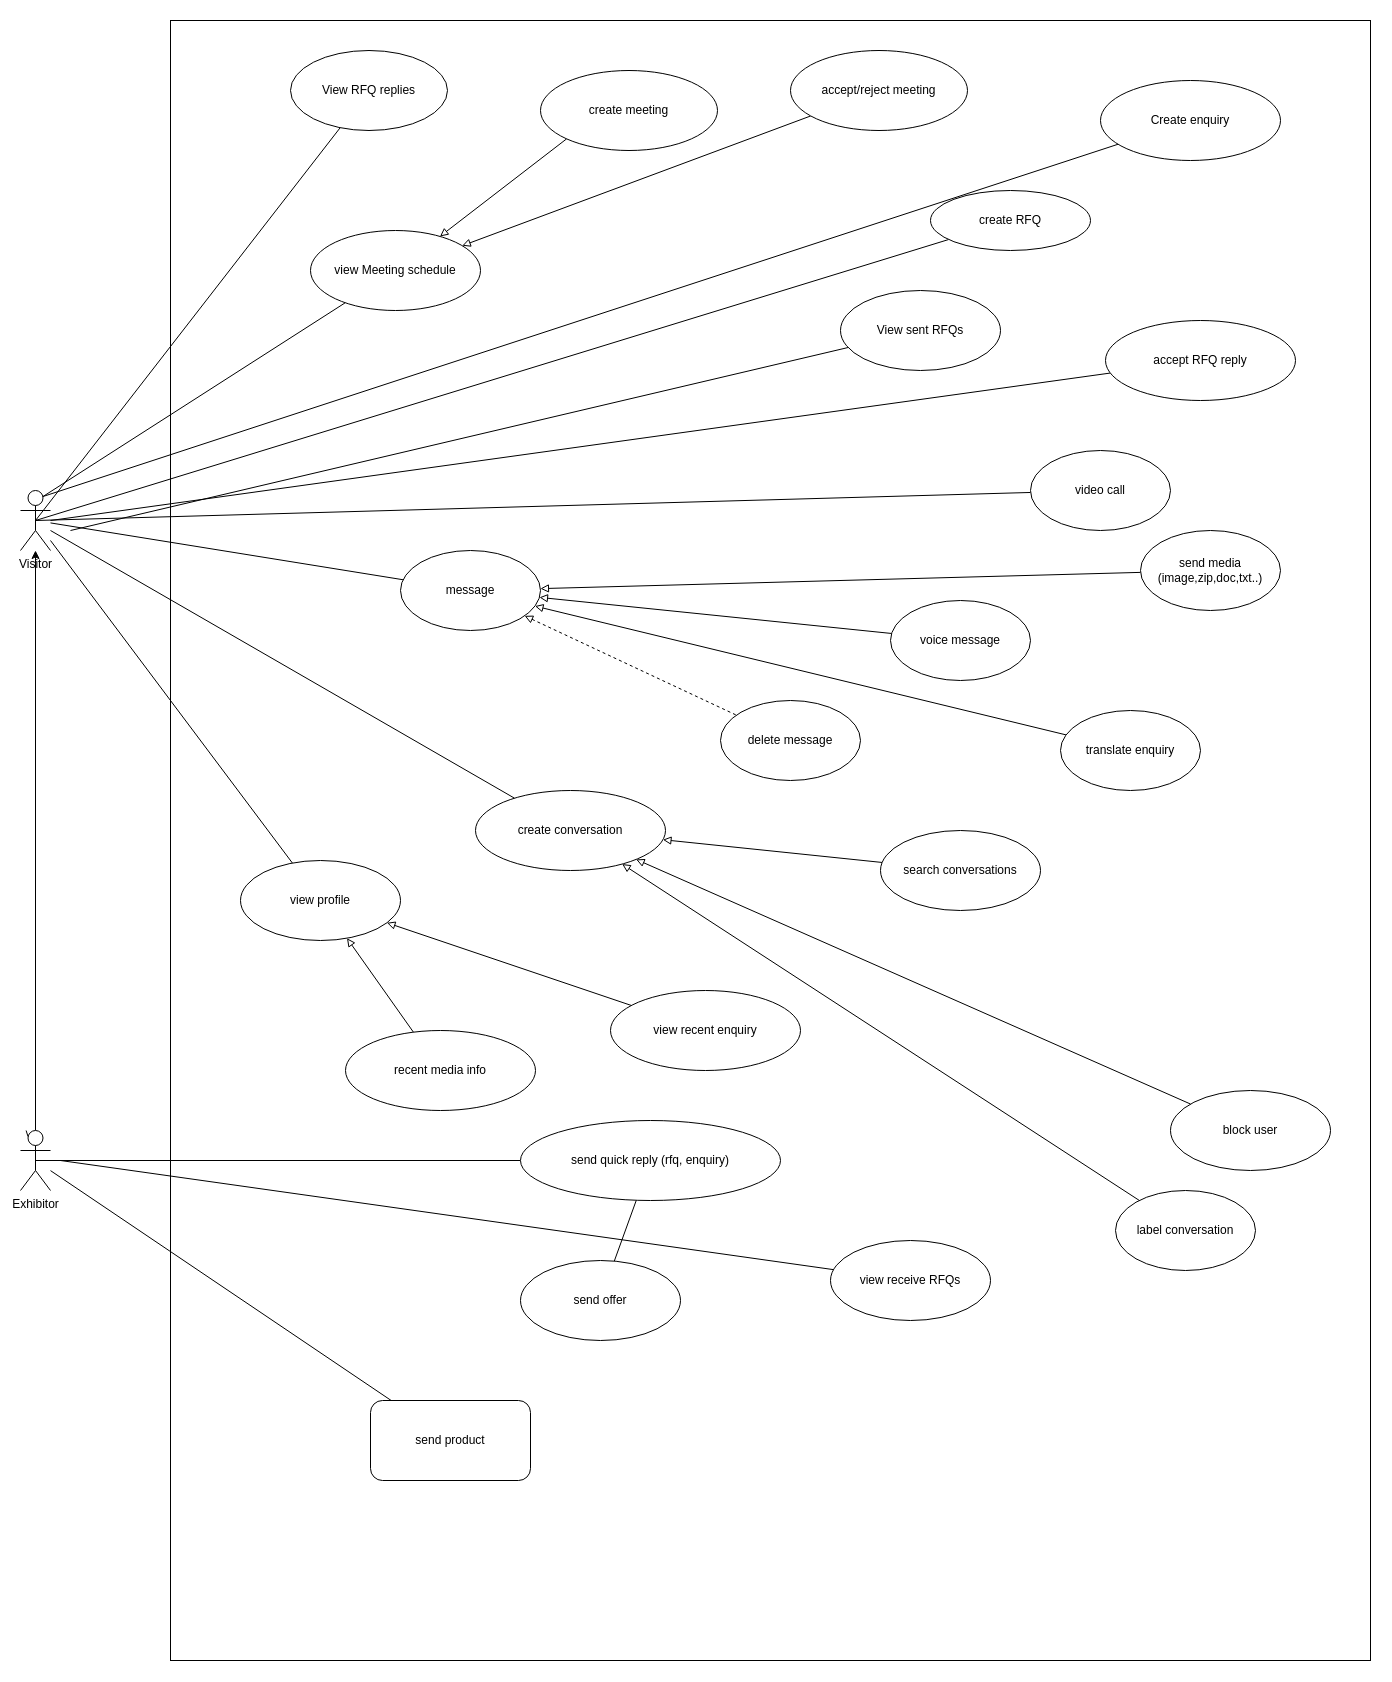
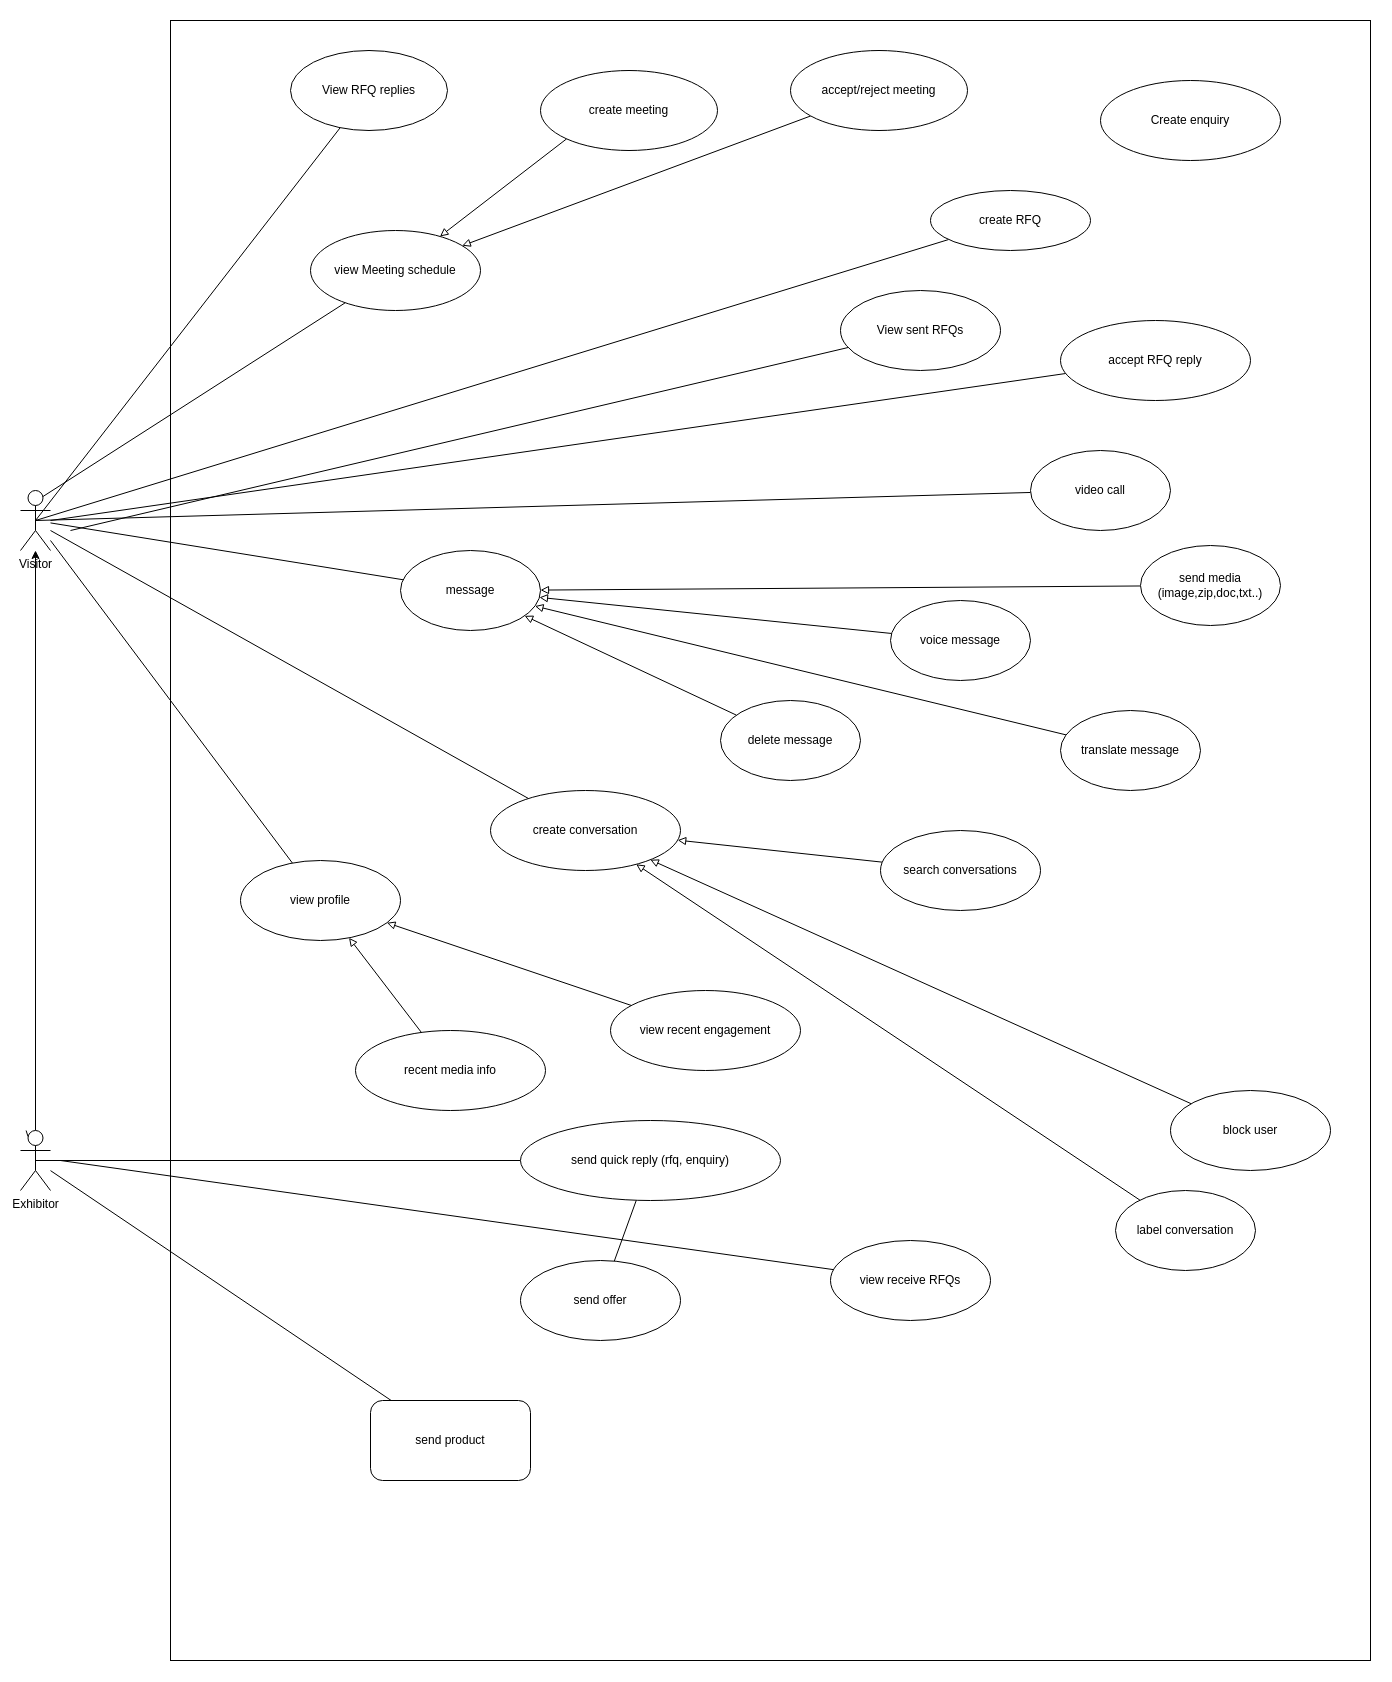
(583, 320) -> none
(1201, 361) -> (1156, 361)
(1211, 571) -> (1211, 586)
(633, 667) -> (633, 667)
(1131, 751) -> (1131, 751)
(571, 831) -> (586, 831)
(706, 1031) -> (706, 1031)
(441, 1071) -> (451, 1071)
